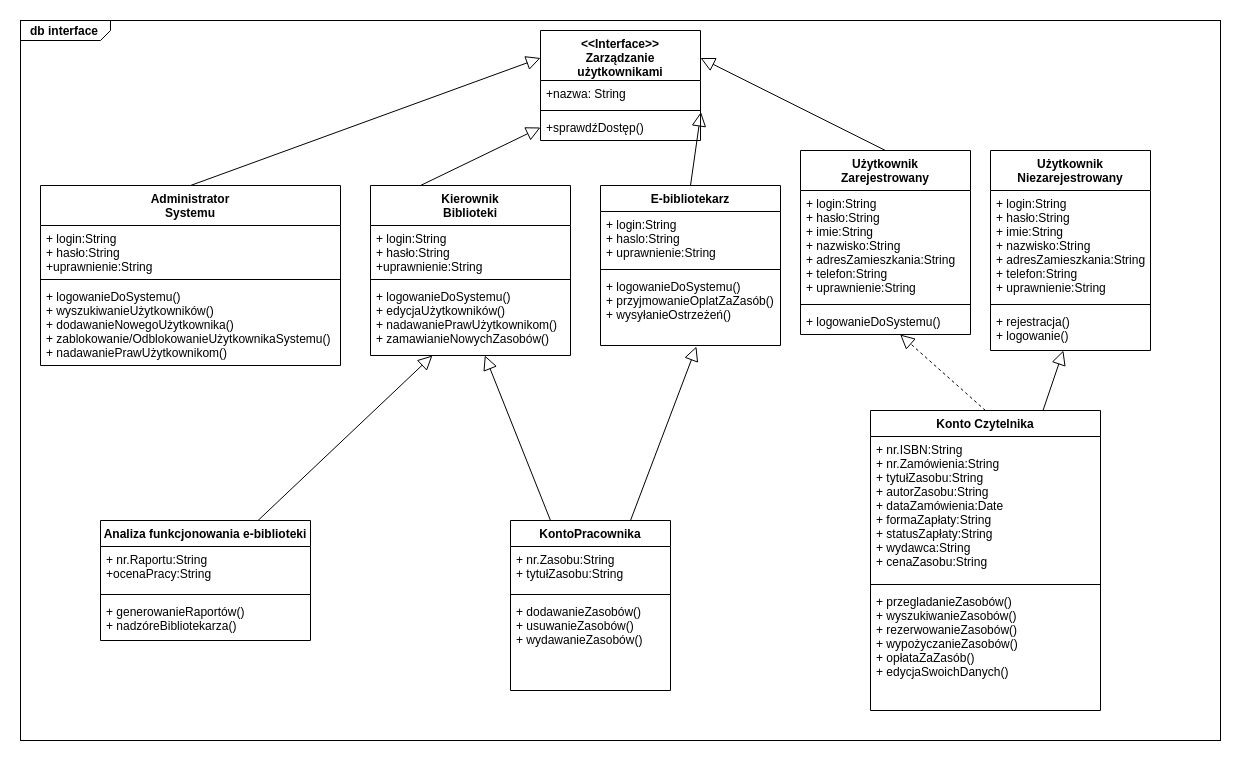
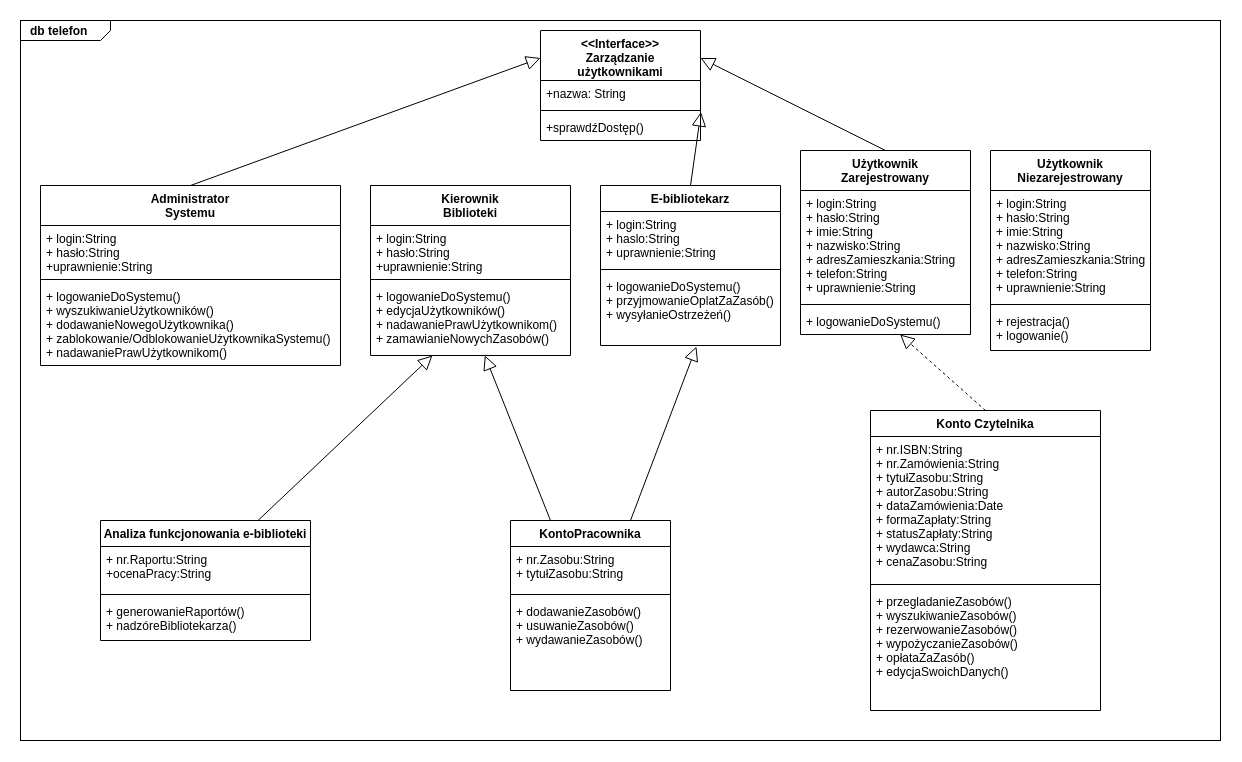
(621, 21) -> (621, 21)
(474, 160) -> none
(1051, 388) -> none
